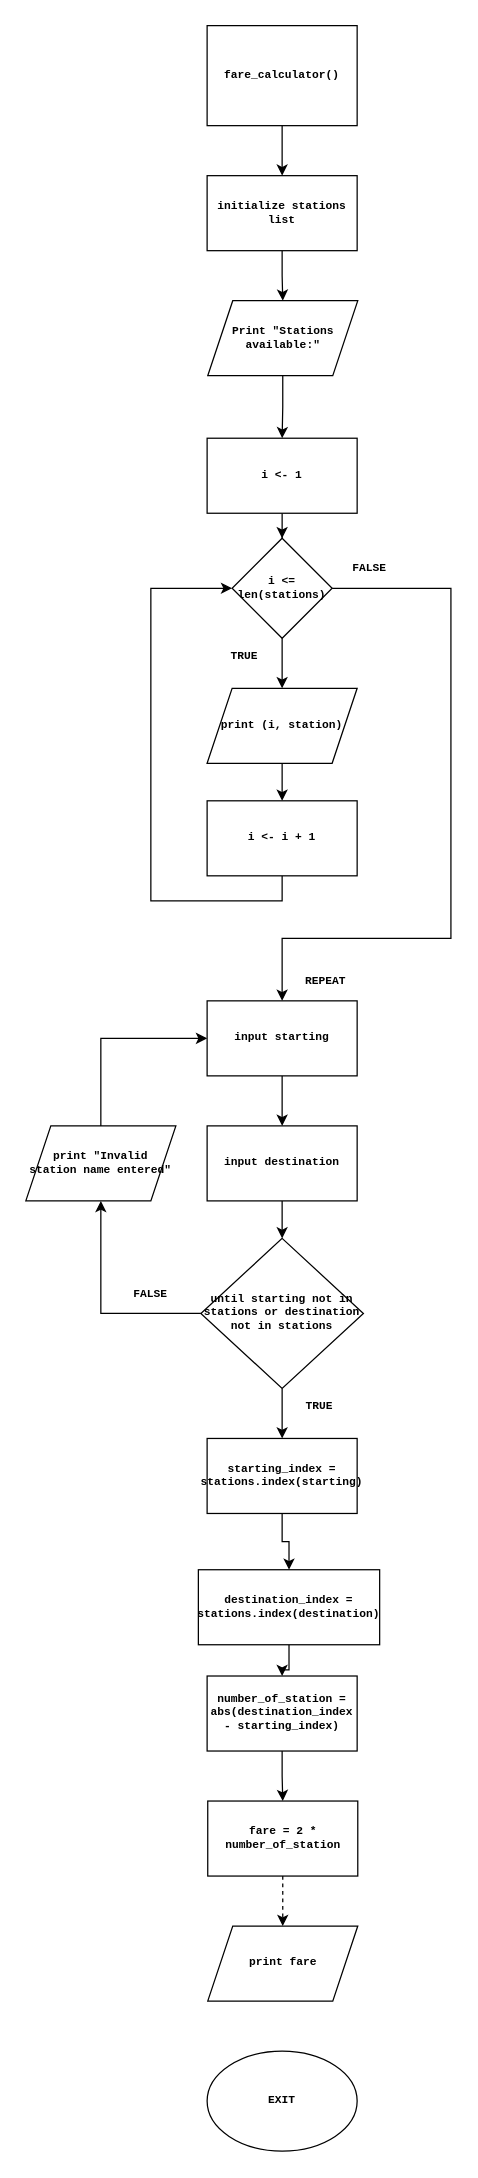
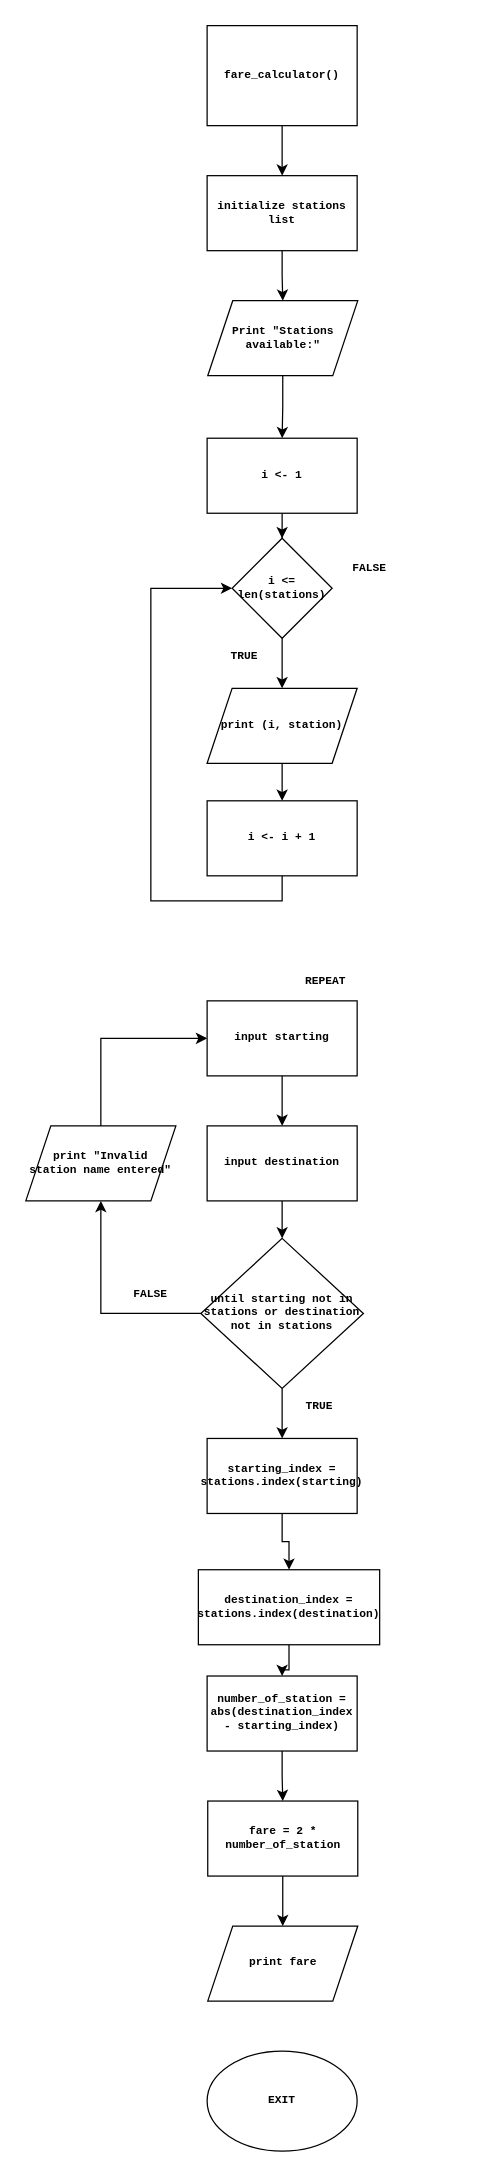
(451, 815) -> none
(283, 1896) -> (283, 1896)
